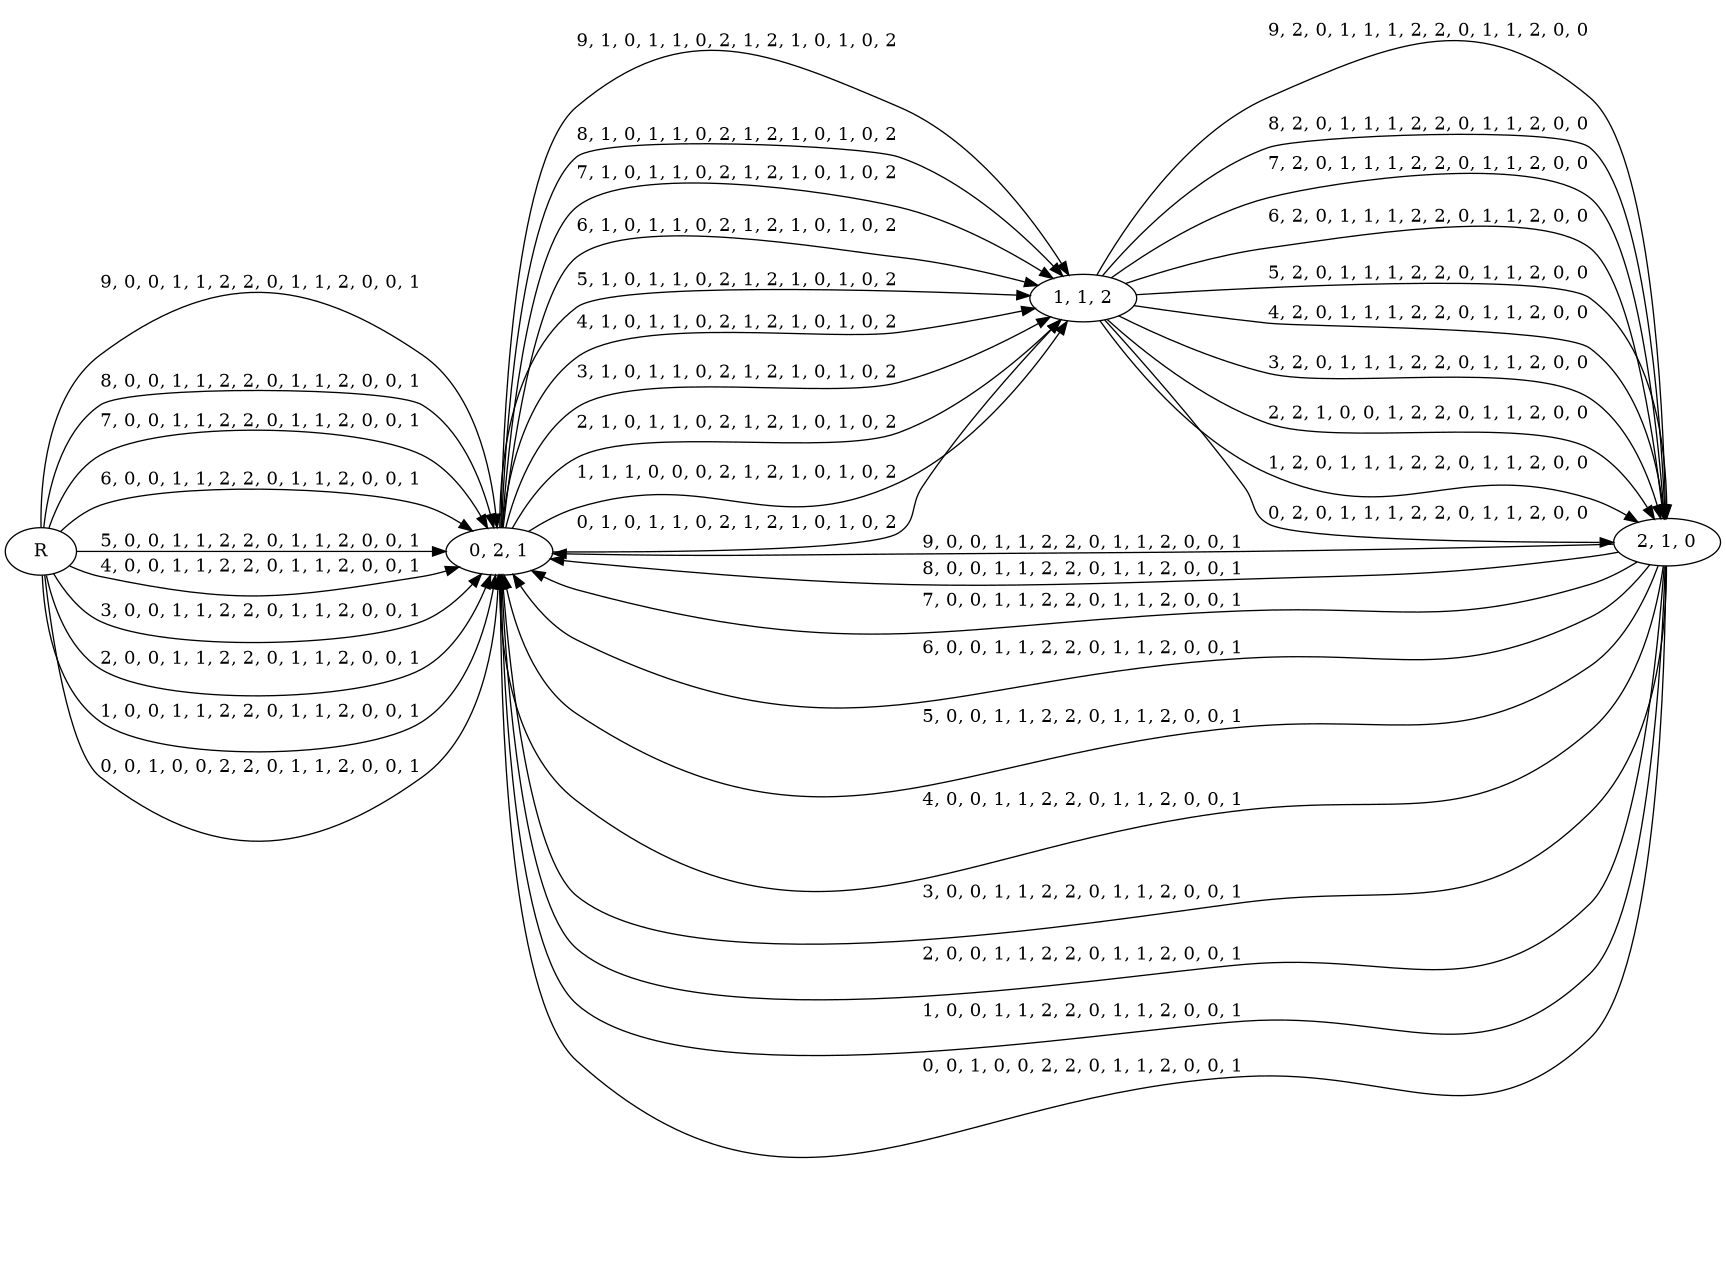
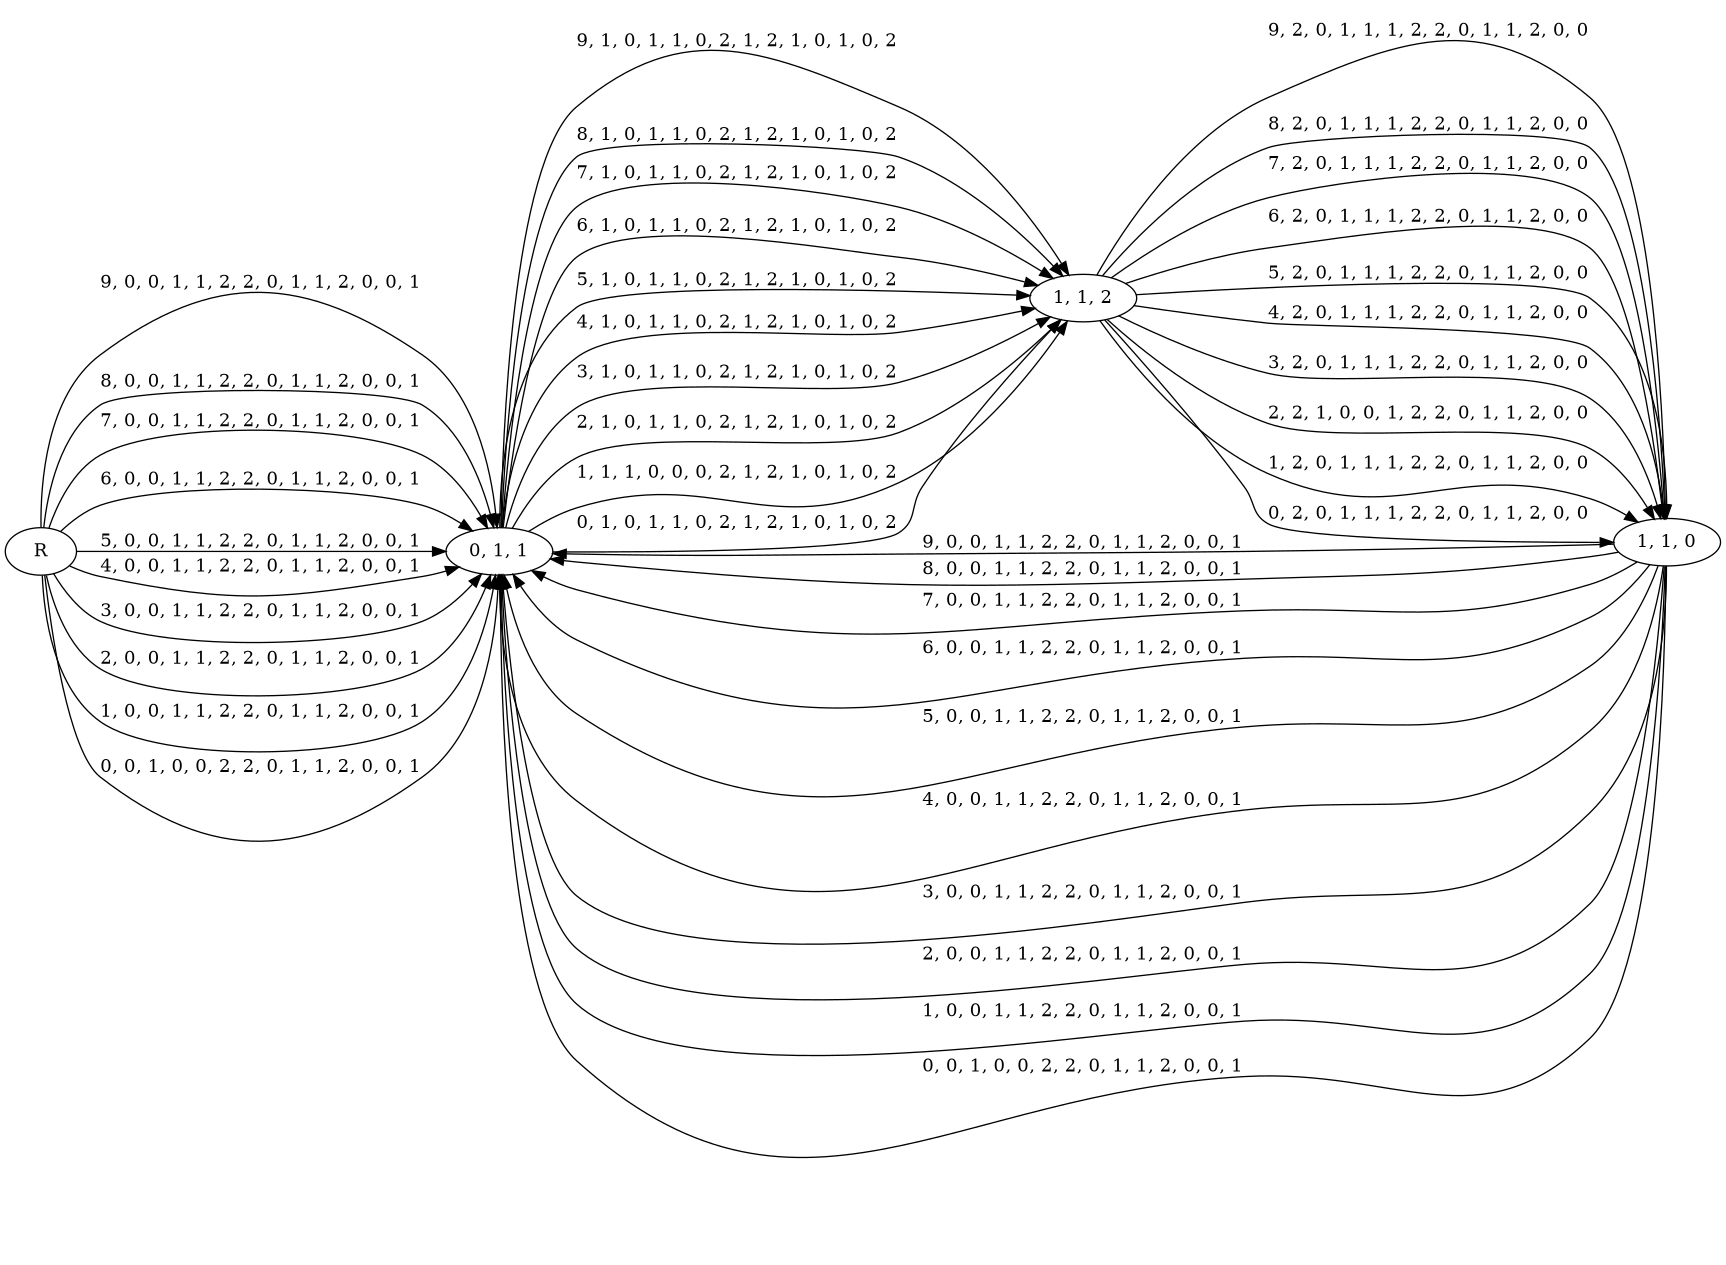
(1667, 542) -> (1667, 542)
(499, 551) -> (499, 551)
